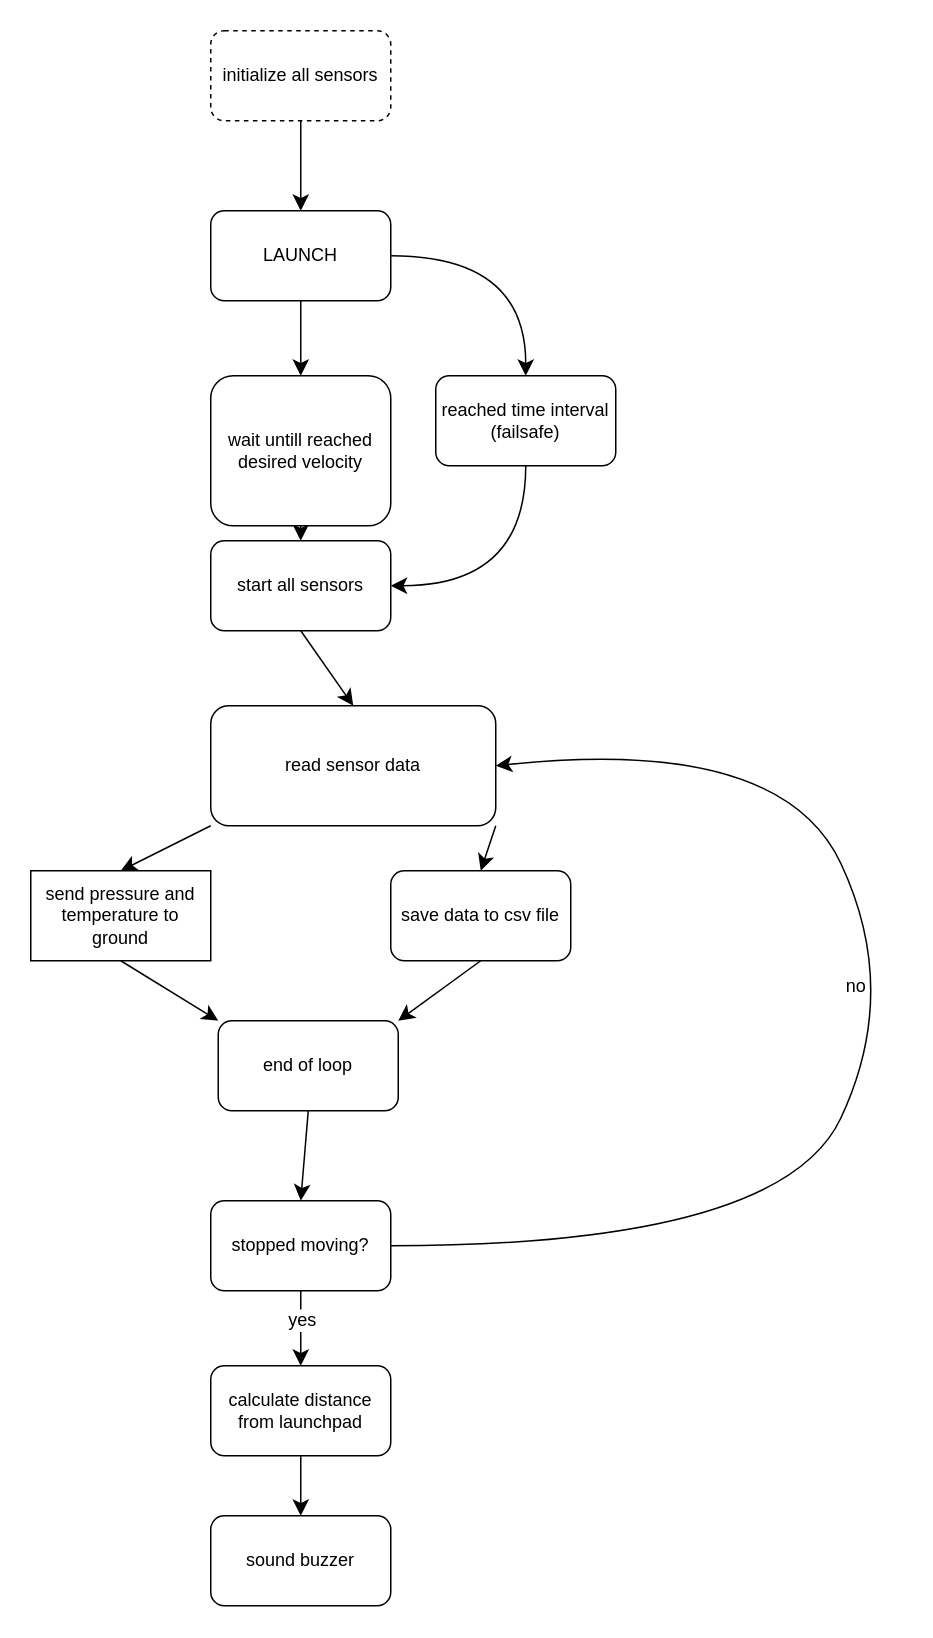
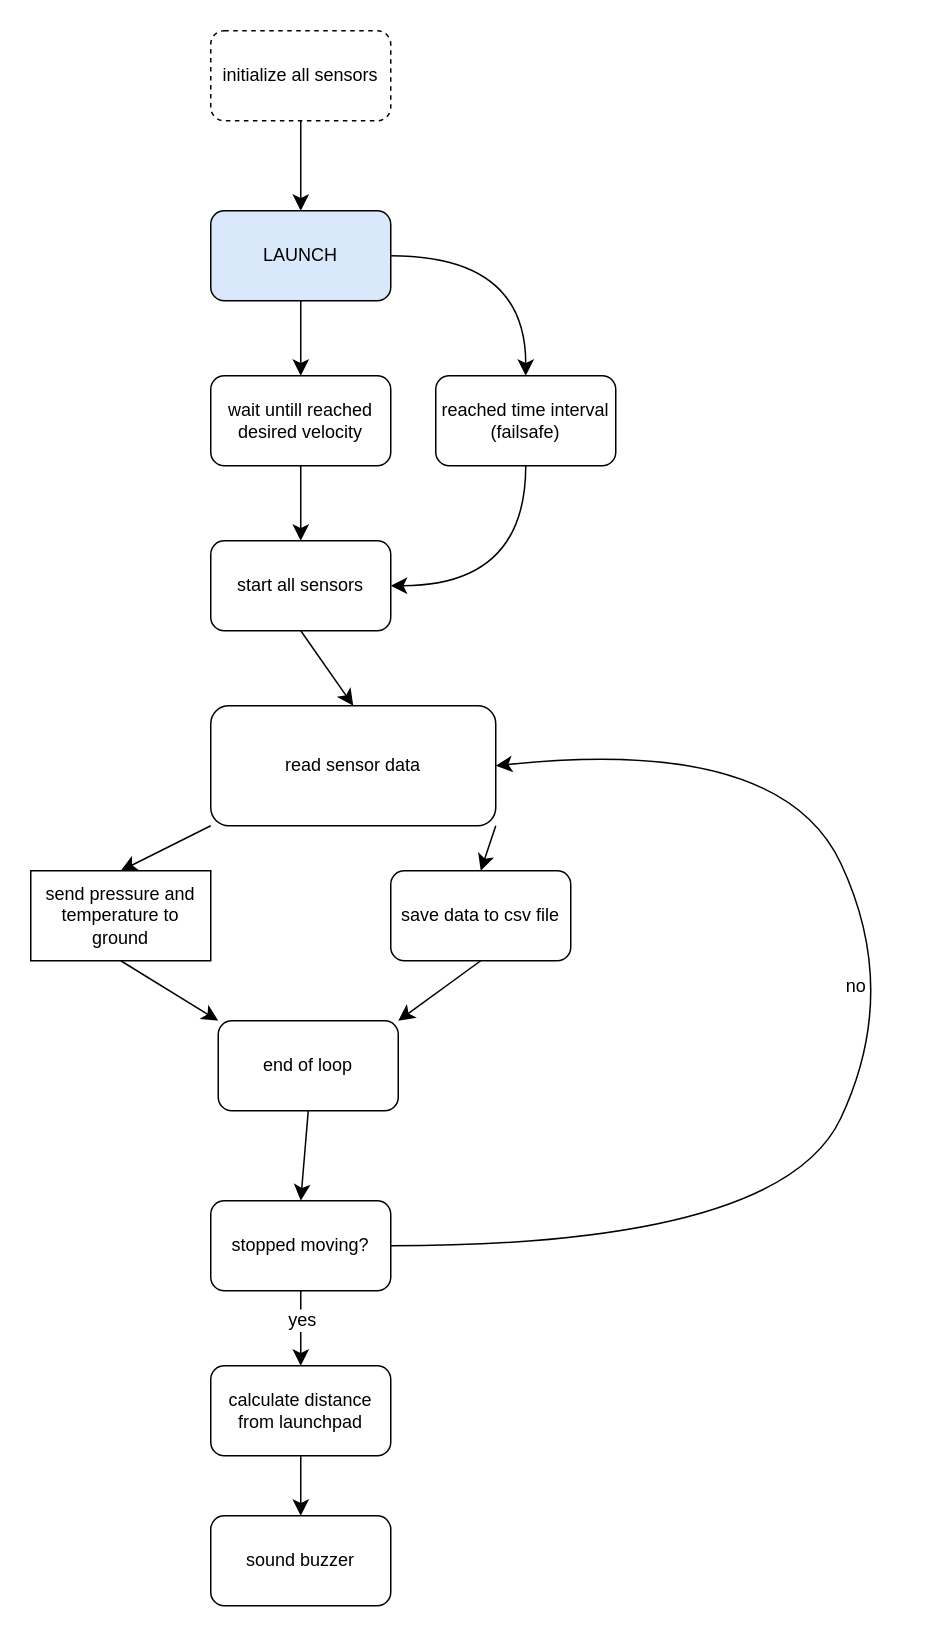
(301, 256) -> (301, 256)
(301, 451) -> (301, 421)
